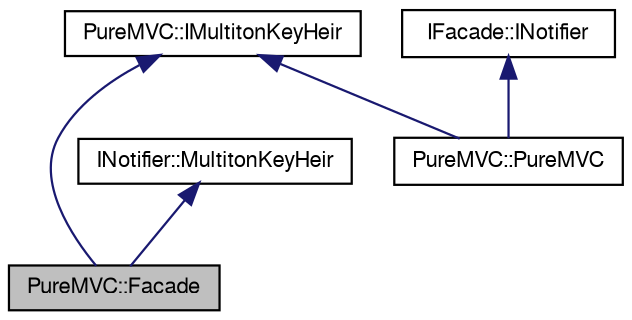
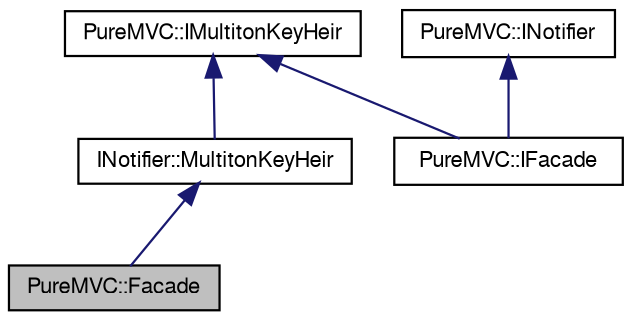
(509, 34) -> (509, 34)
(53, 152) -> (214, 109)
(509, 161) -> (509, 161)
